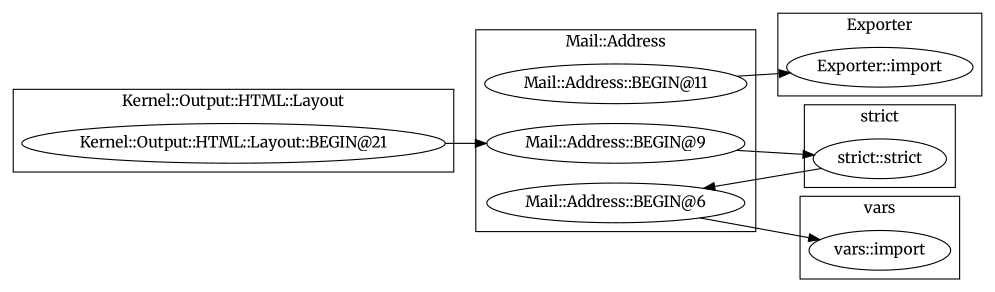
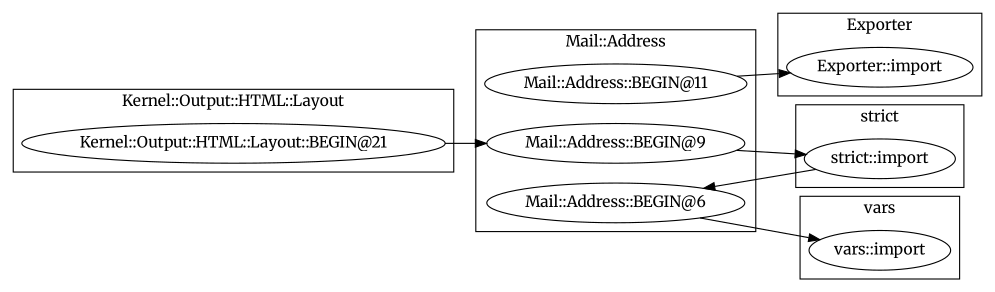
(880, 159) -> (880, 159)
